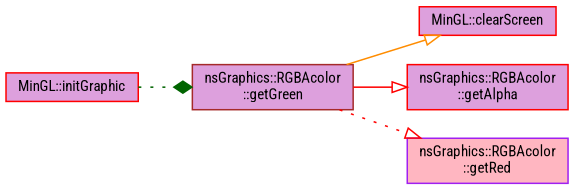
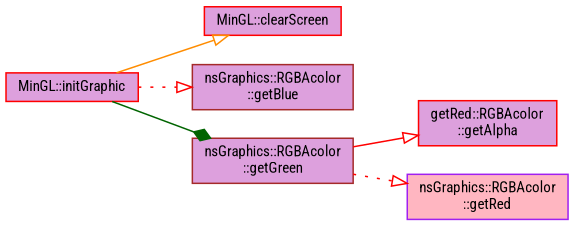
(386, 52) -> (165, 57)
(156, 87) -> (153, 117)
none -> (273, 87)
(488, 87) -> (488, 123)
